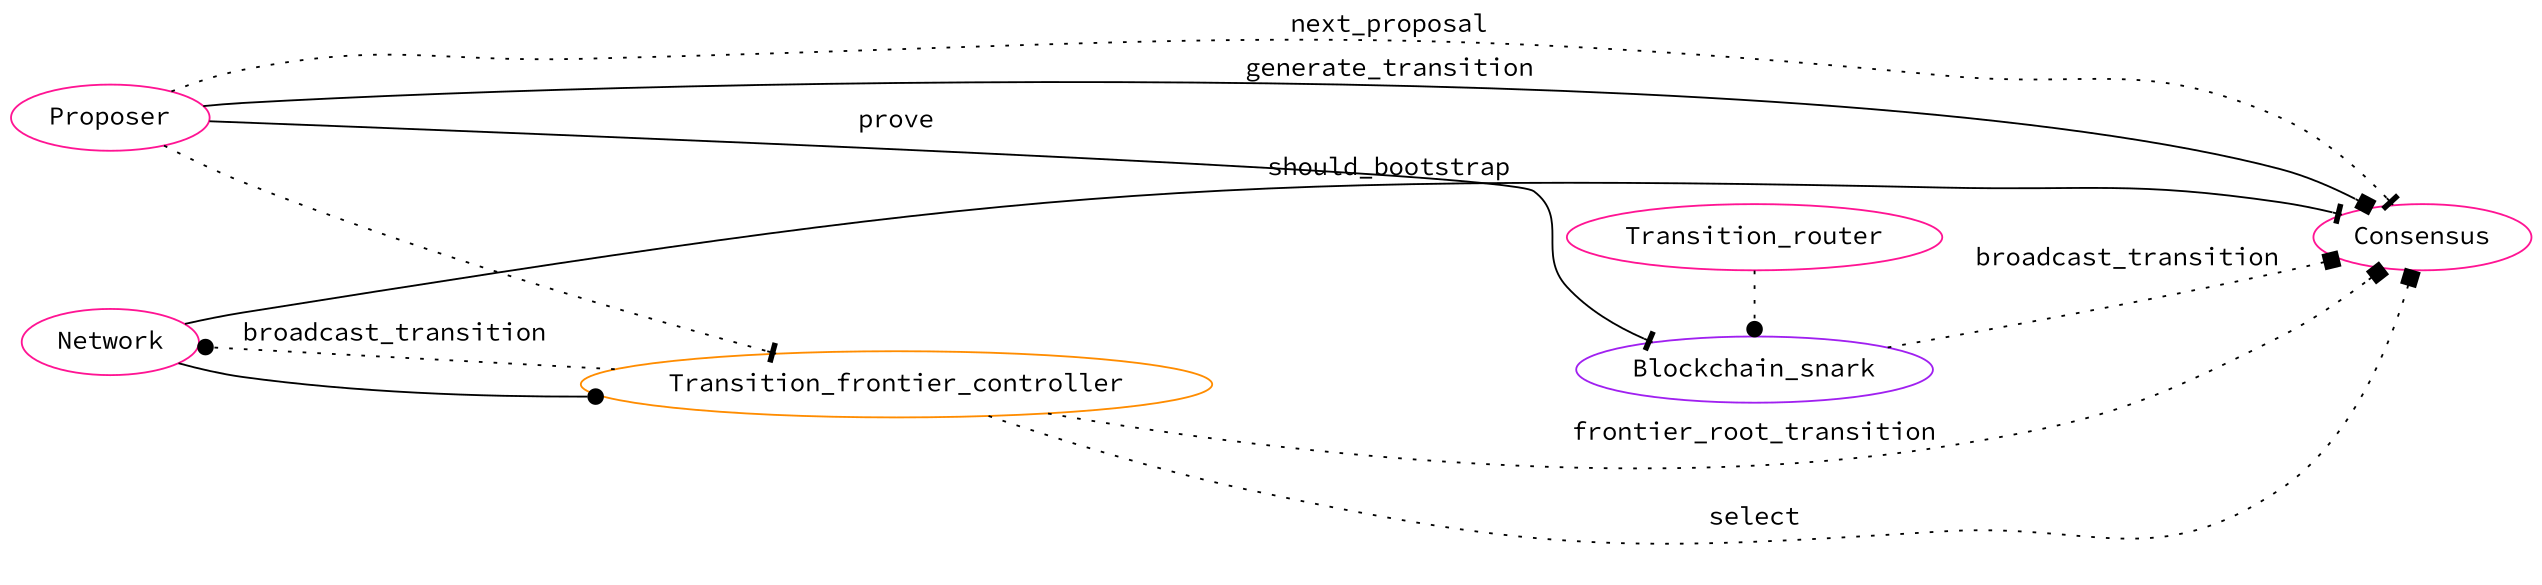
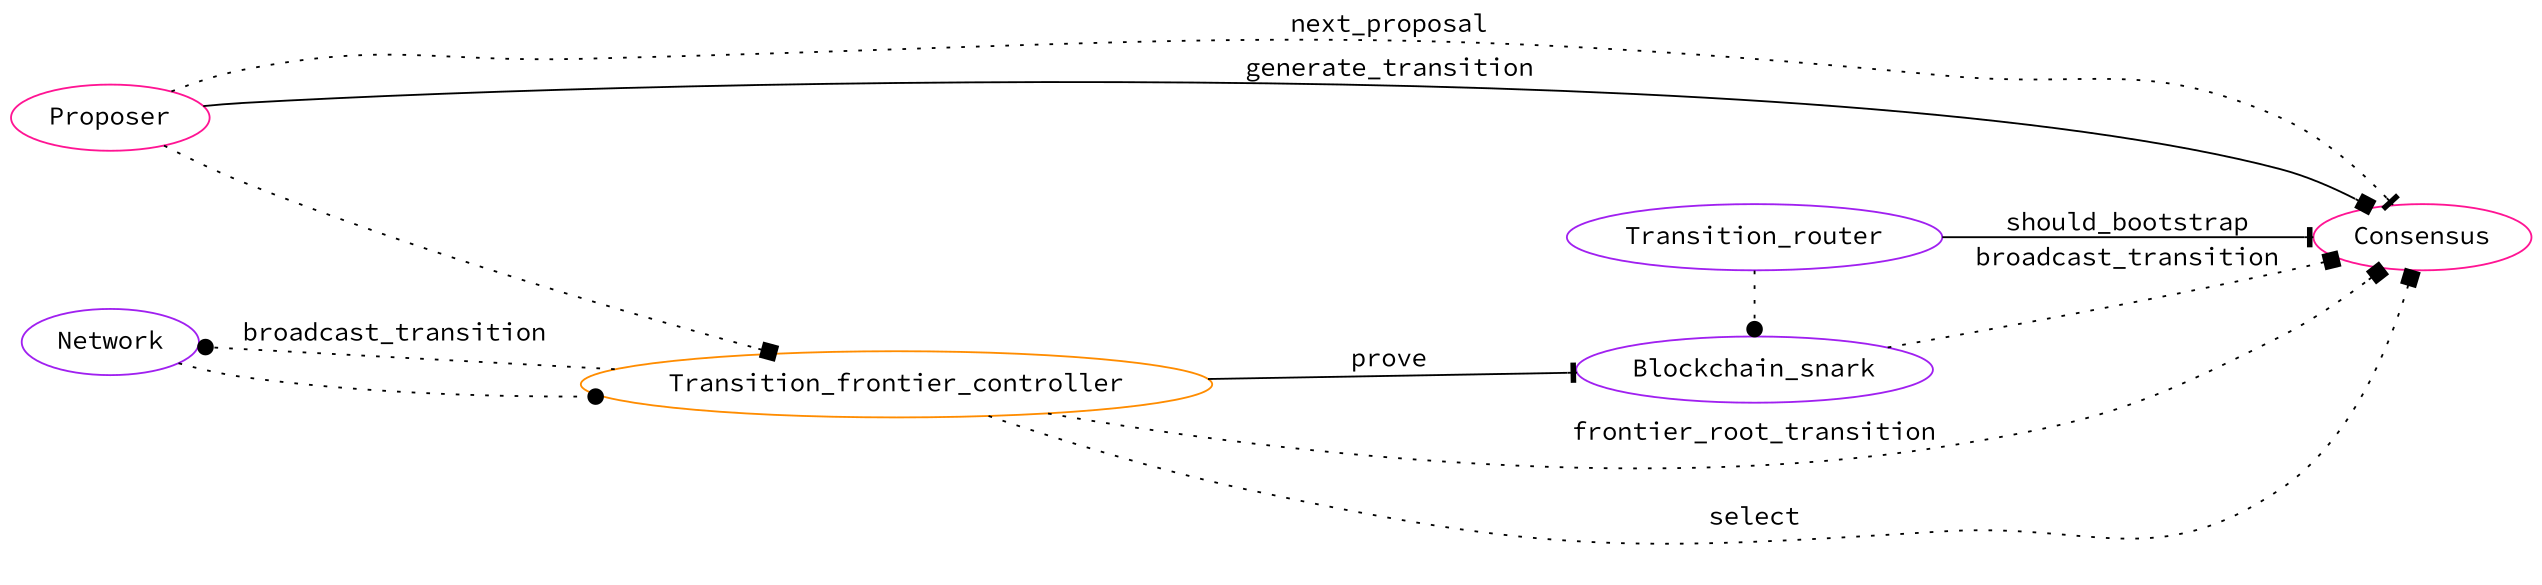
(971, 153) -> (1388, 376)
(1255, 189) -> (2123, 237)
(1755, 237) -> (1755, 237)
(461, 260) -> (461, 260)
(110, 342) -> (110, 342)
(382, 391) -> (382, 391)
